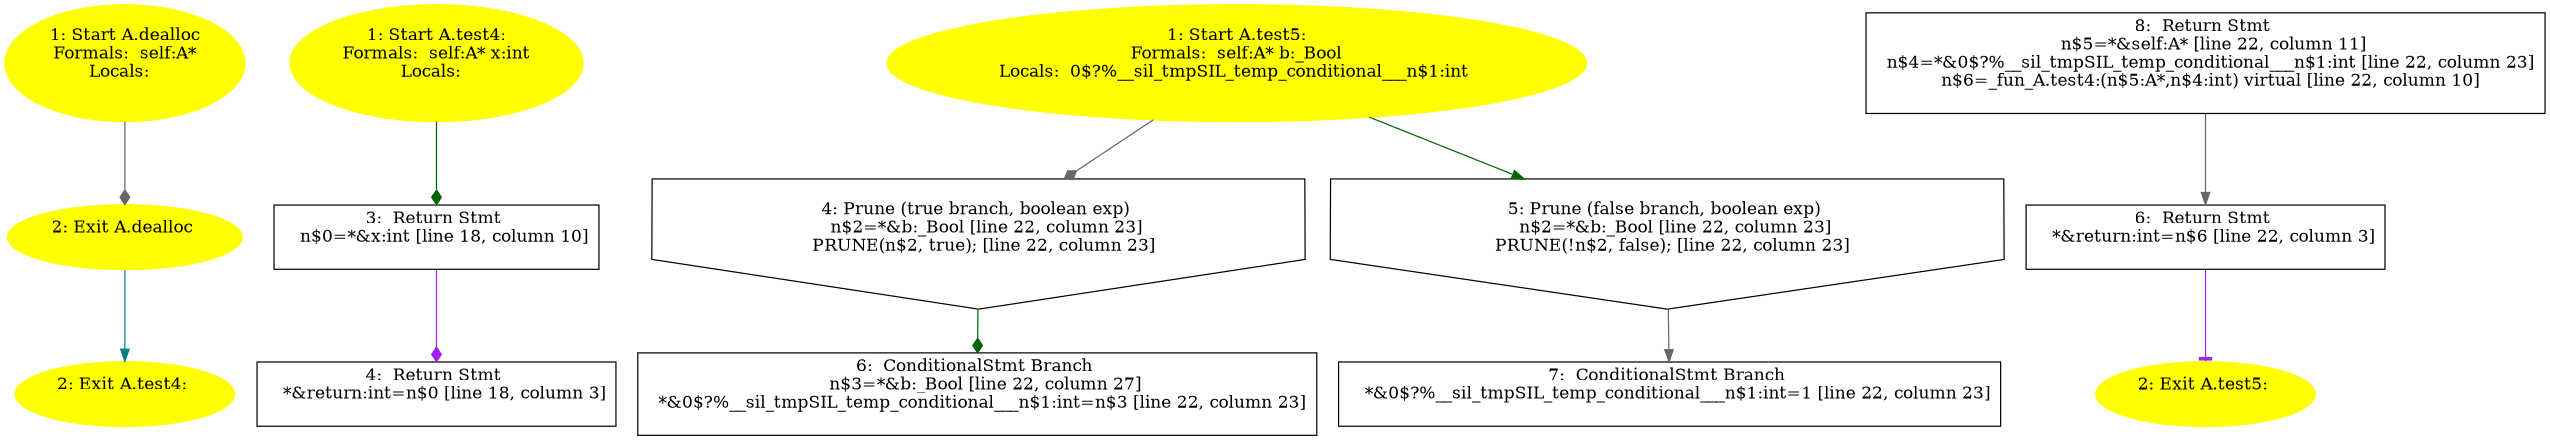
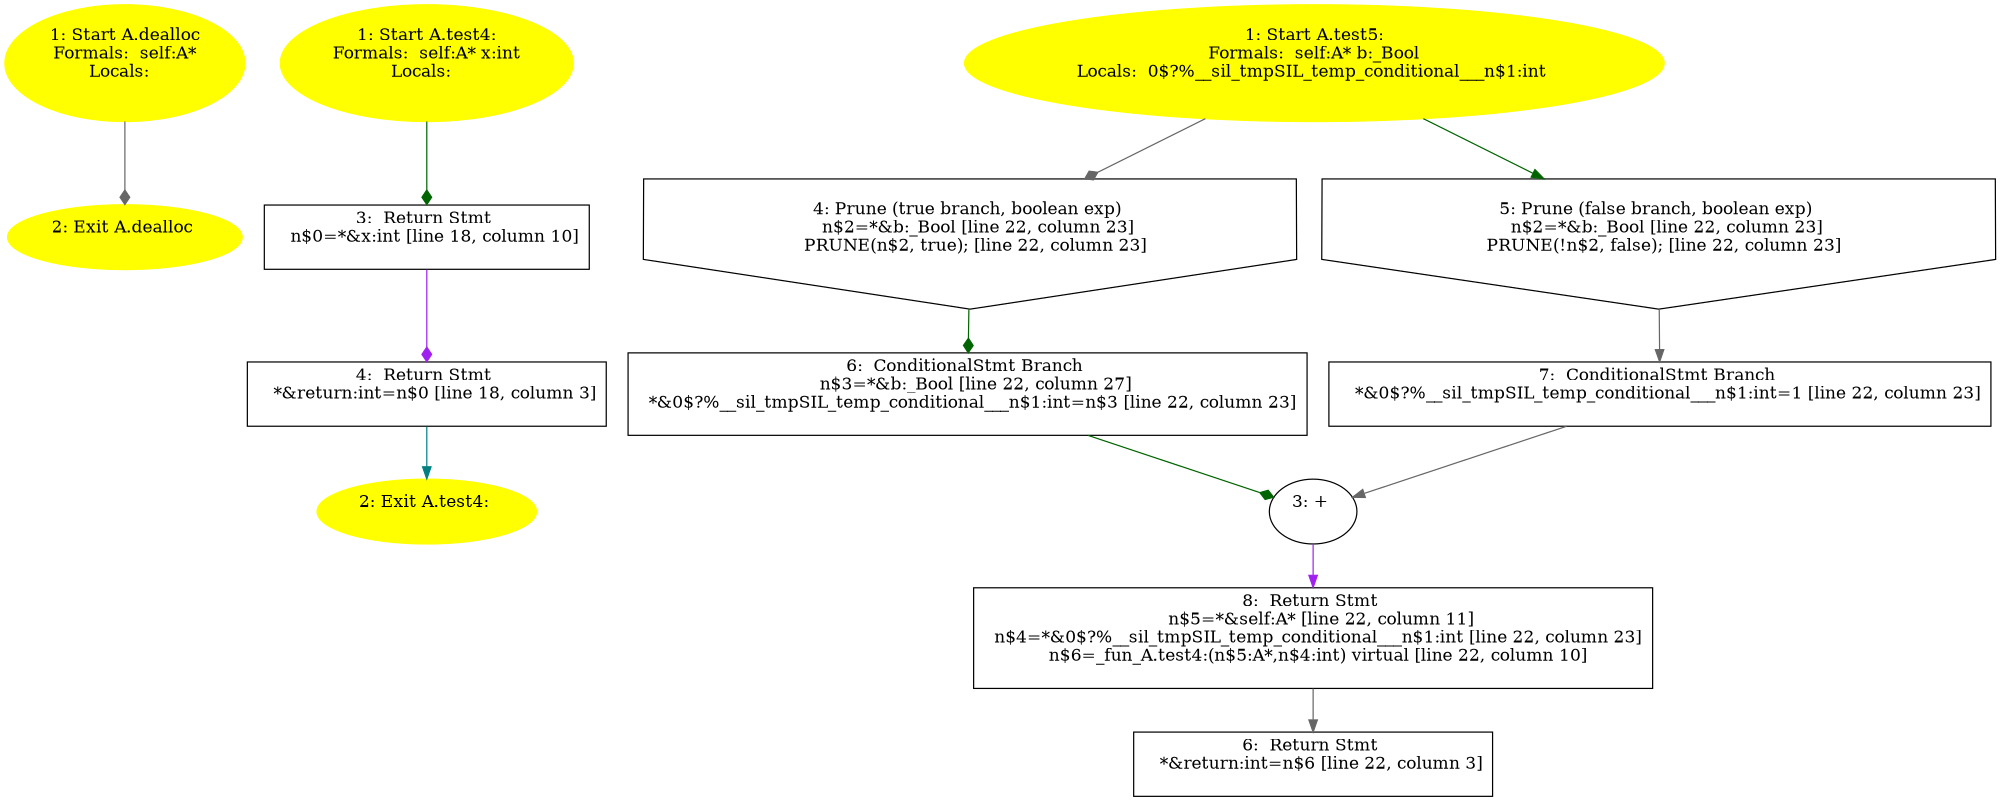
(125, 310) -> (427, 447)
(2206, 394) -> none
none -> (1313, 512)
